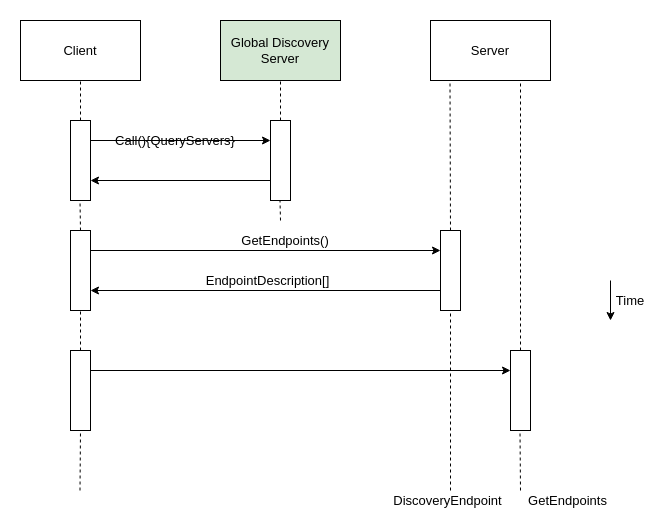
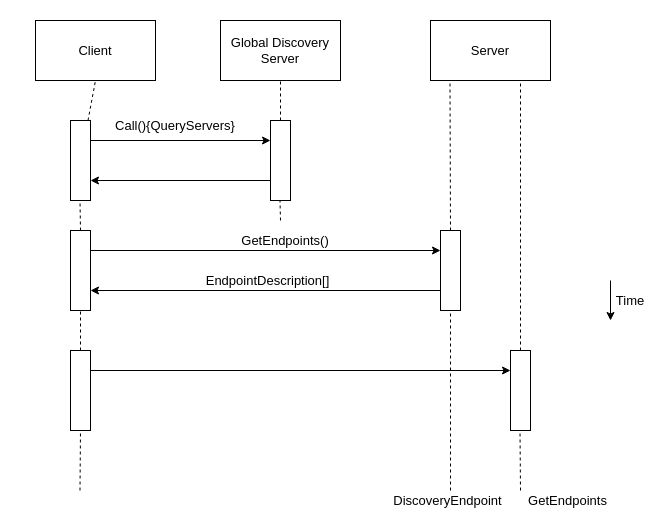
(81, 51) -> (96, 51)
(281, 51) -> (281, 51)
(176, 141) -> (176, 126)
